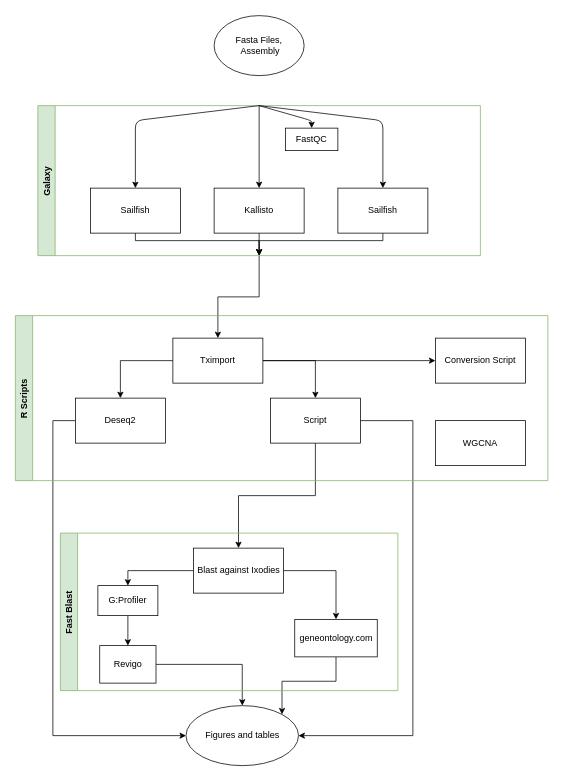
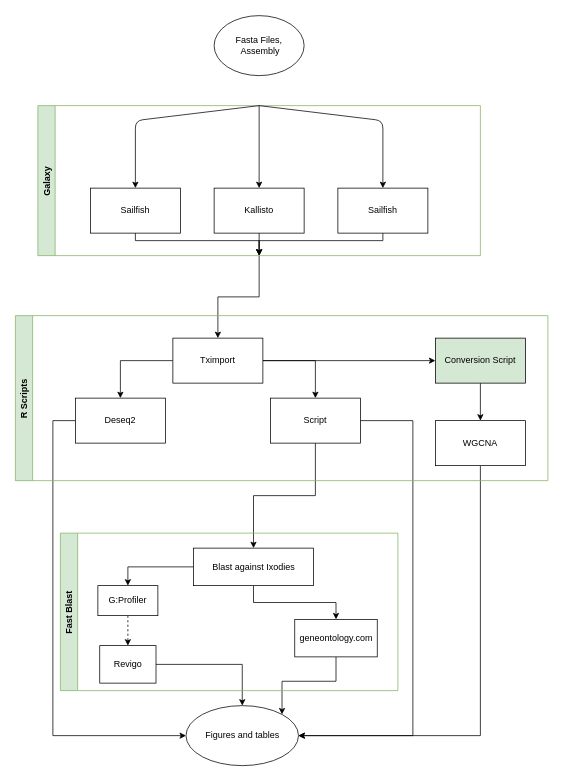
(291, 115) -> none
(312, 139) -> none
(480, 360) -> (480, 360)
none -> (480, 399)
(239, 570) -> (254, 567)
(128, 627) -> (128, 627)
none -> (480, 633)
